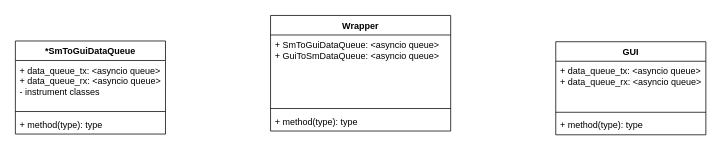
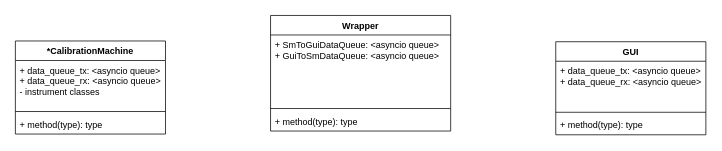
(90, 51) -> (90, 51)
